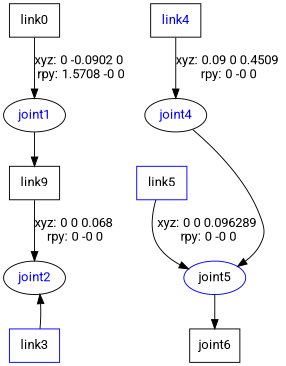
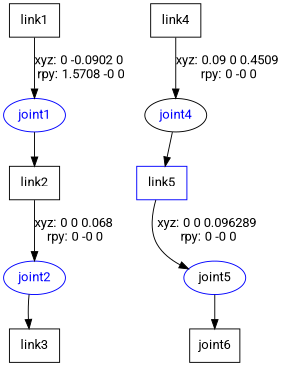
(35, 20) -> (35, 20)
(176, 20) -> (176, 20)
(35, 115) -> (35, 115)
(35, 183) -> (35, 183)
(247, 190) -> (170, 145)
(35, 278) -> (35, 278)
(41, 316) -> (28, 307)
(35, 346) -> (35, 346)
